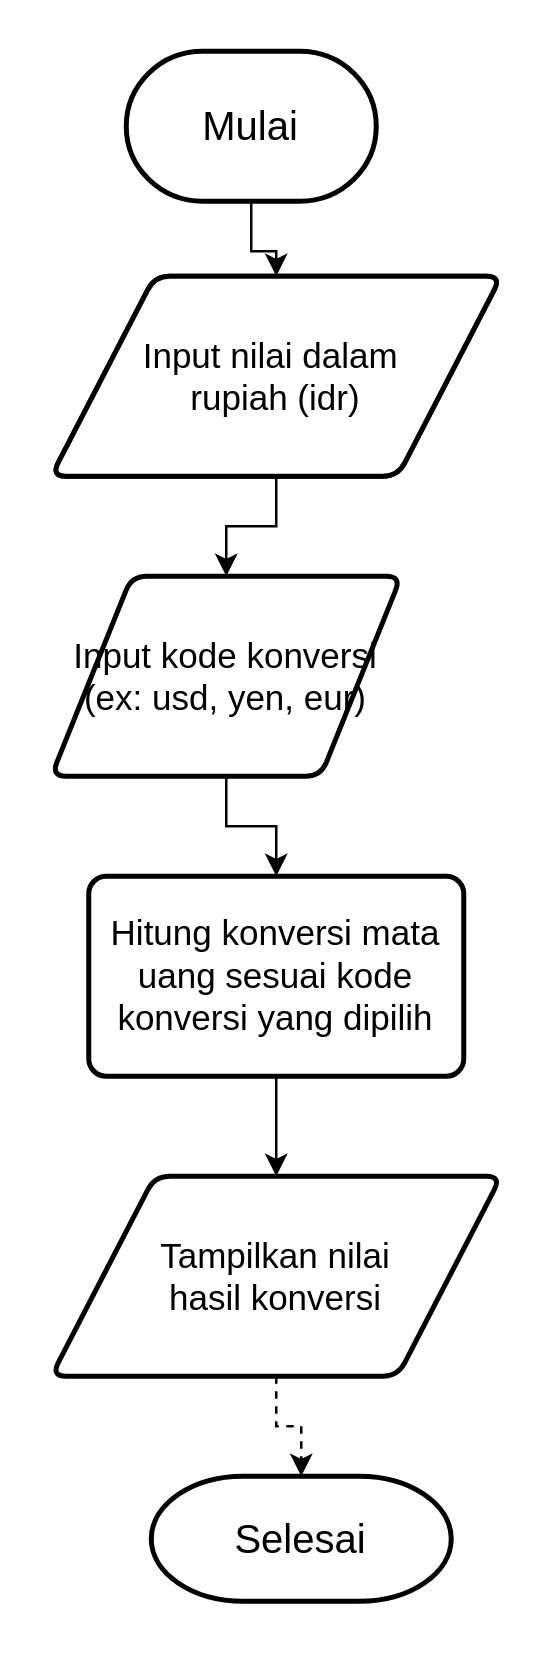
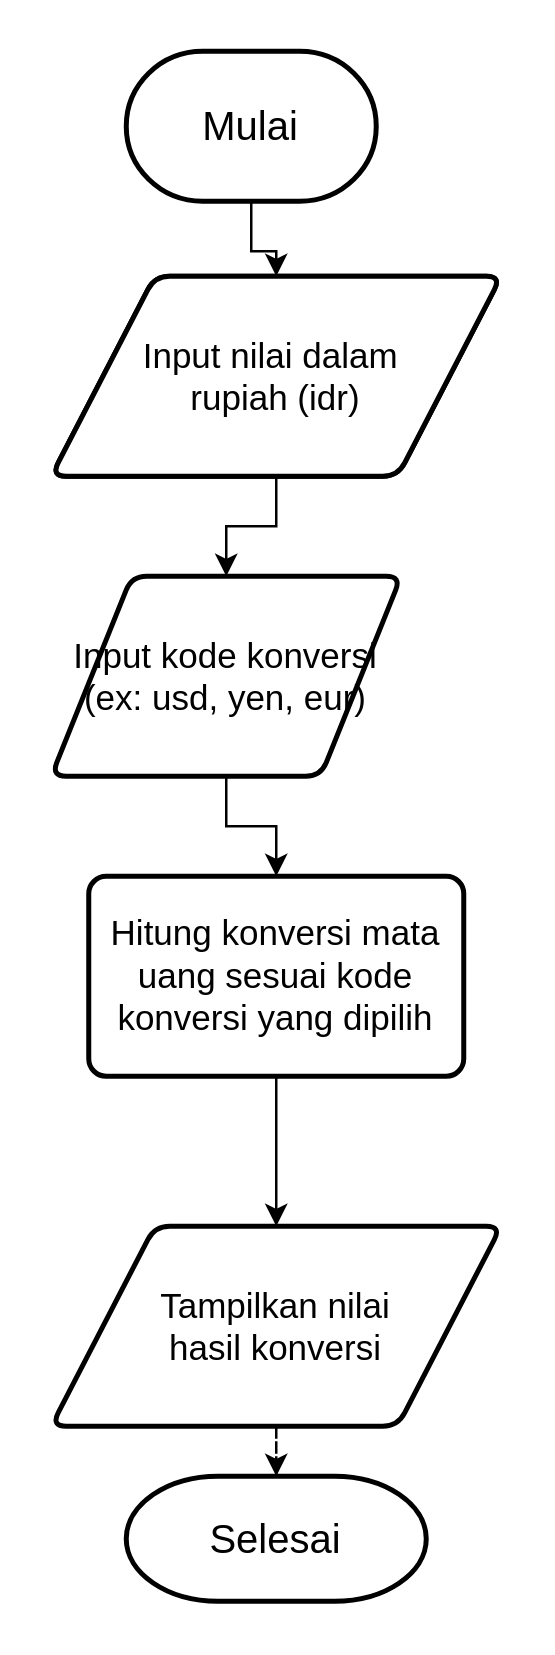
(276, 1276) -> (276, 1326)
(301, 1539) -> (276, 1539)
